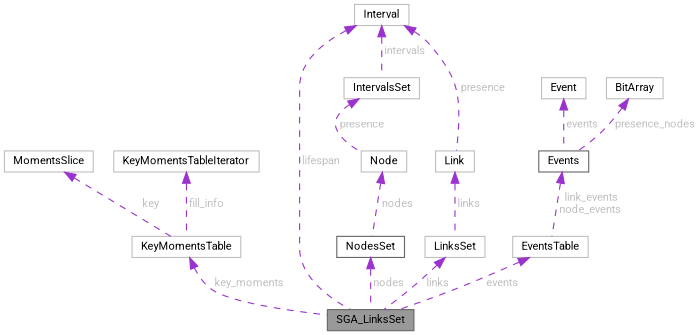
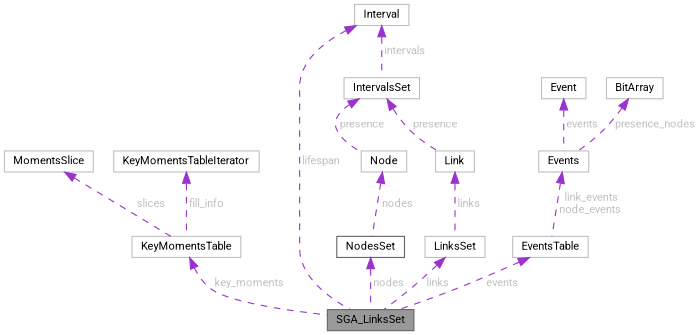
(455, 84) -> (413, 133)
(564, 161) -> (564, 161)
(150, 204) -> (150, 204)
